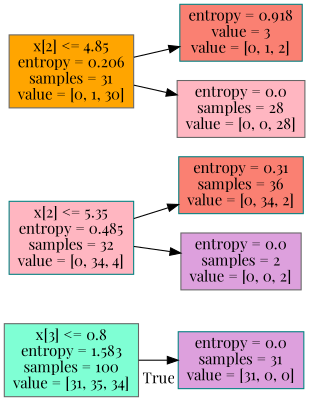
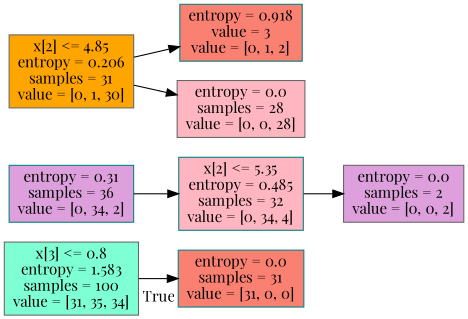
(241, 185) -> (71, 194)
(151, 213) -> (151, 194)
(241, 360) -> (241, 279)
